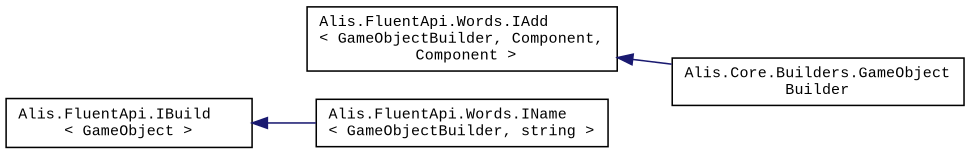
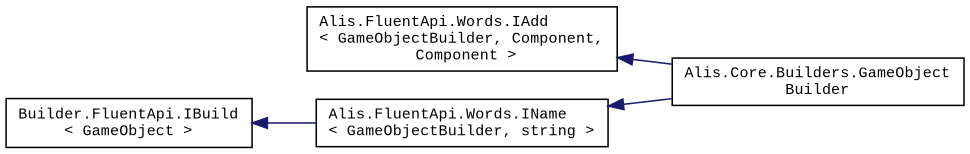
none -> (648, 101)
(129, 123) -> (129, 123)
